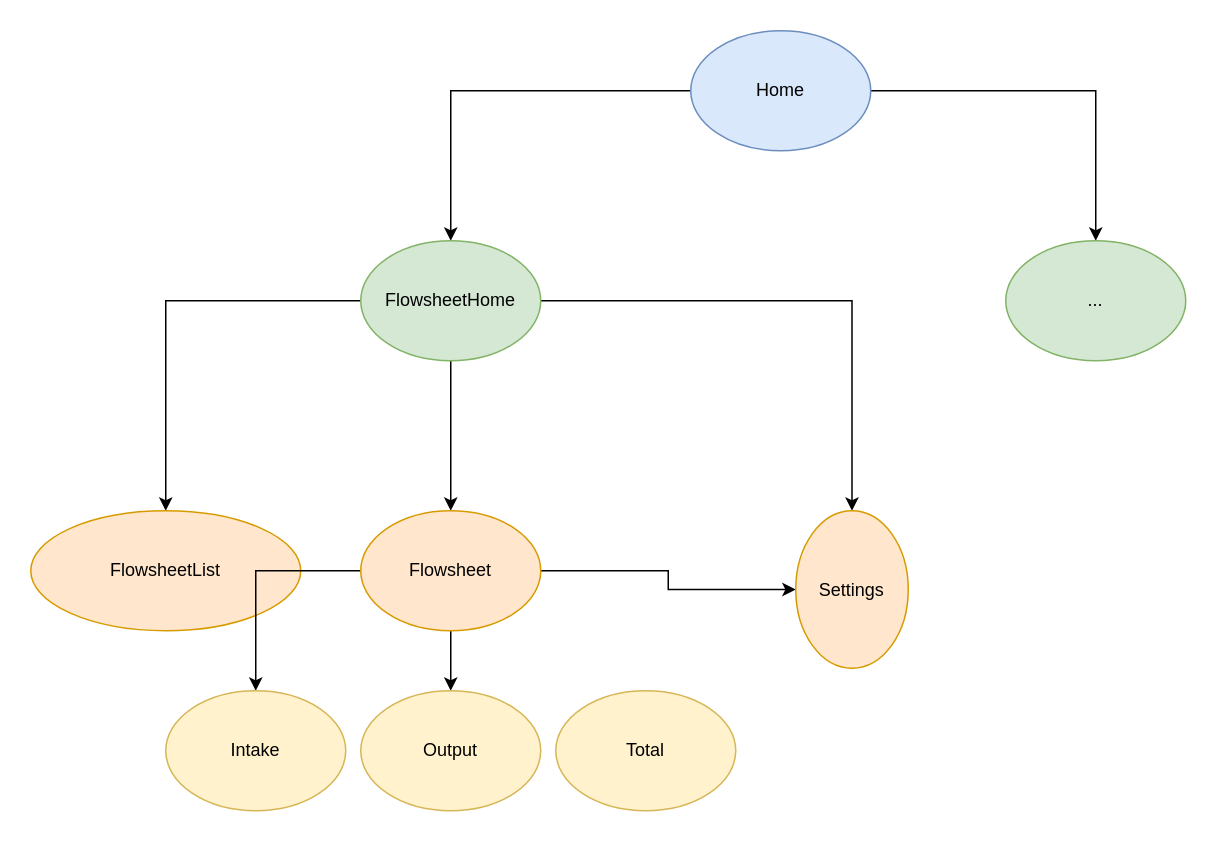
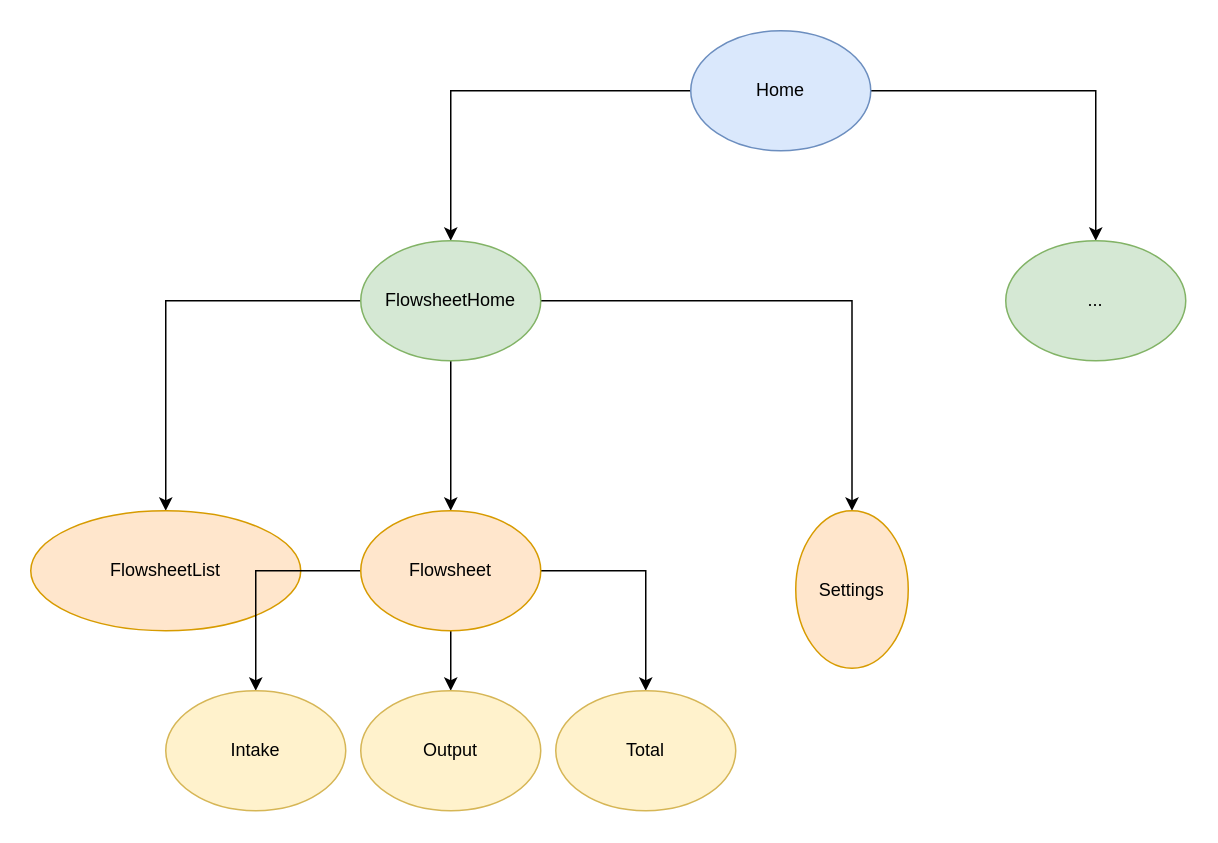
(706, 590) -> (646, 624)
